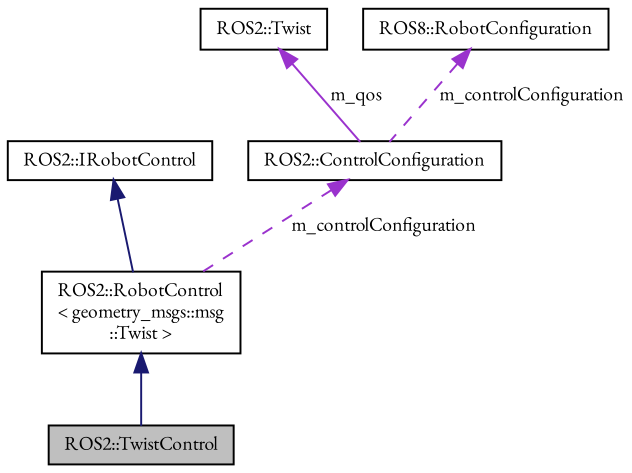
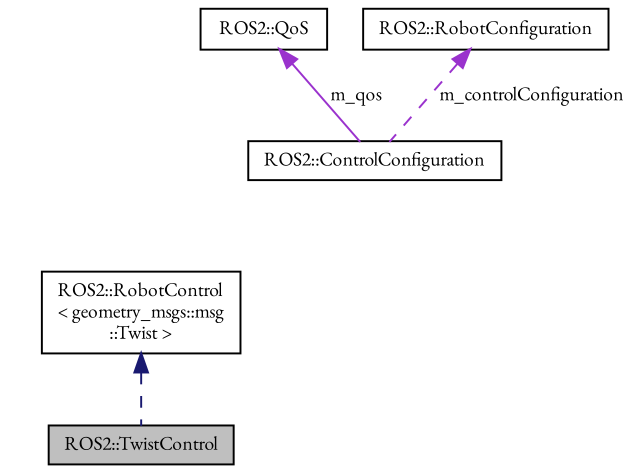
(264, 29) -> (264, 29)
(486, 29) -> (486, 29)
(110, 161) -> none
(267, 231) -> none
(141, 399) -> (141, 399)
